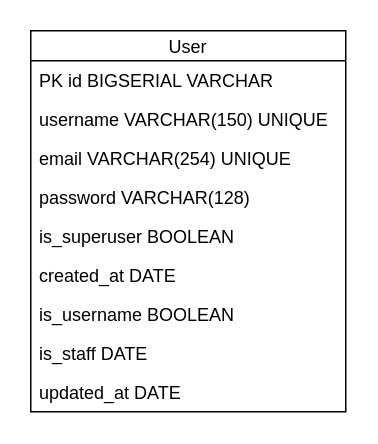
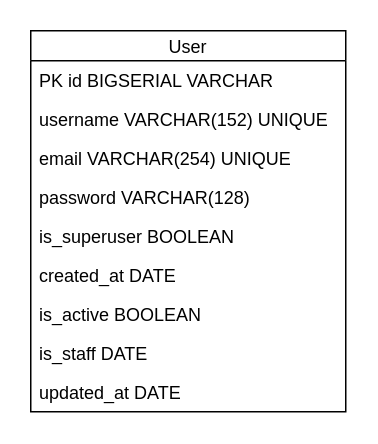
(175, 120) -> (175, 120)
(130, 315) -> (118, 315)
